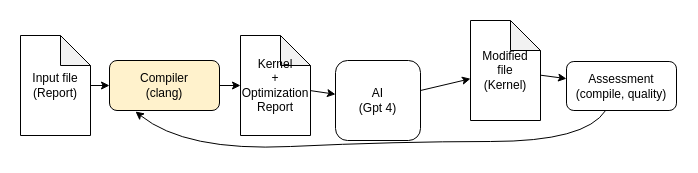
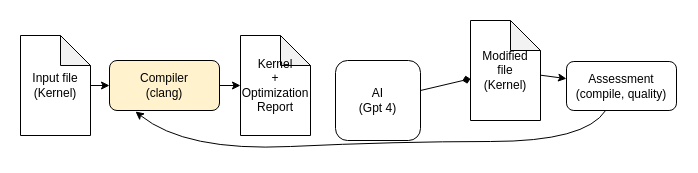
(462, 81) -> (462, 81)
(56, 86) -> (56, 86)
(320, 92) -> none
